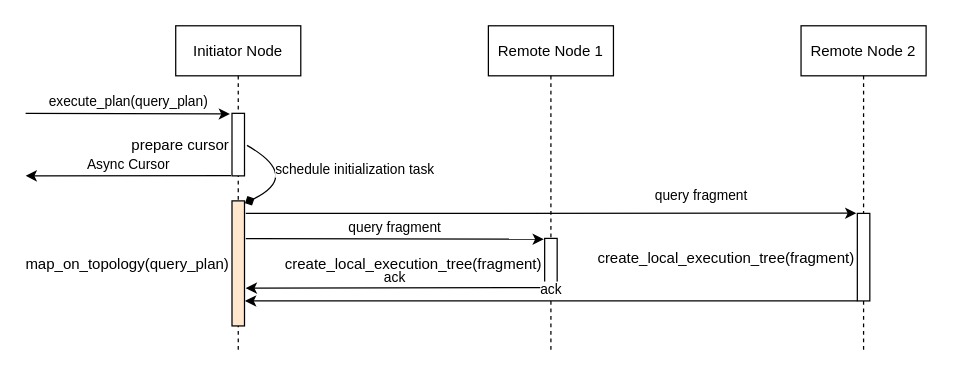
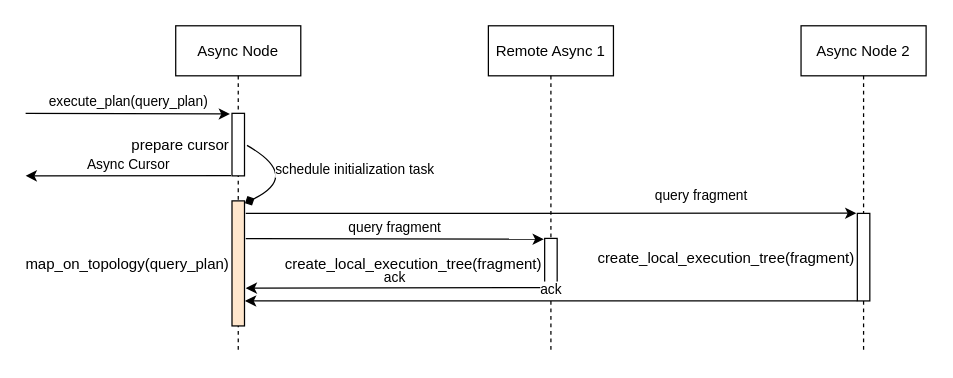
(238, 51) -> (238, 51)
(550, 51) -> (550, 51)
(863, 51) -> (863, 51)
